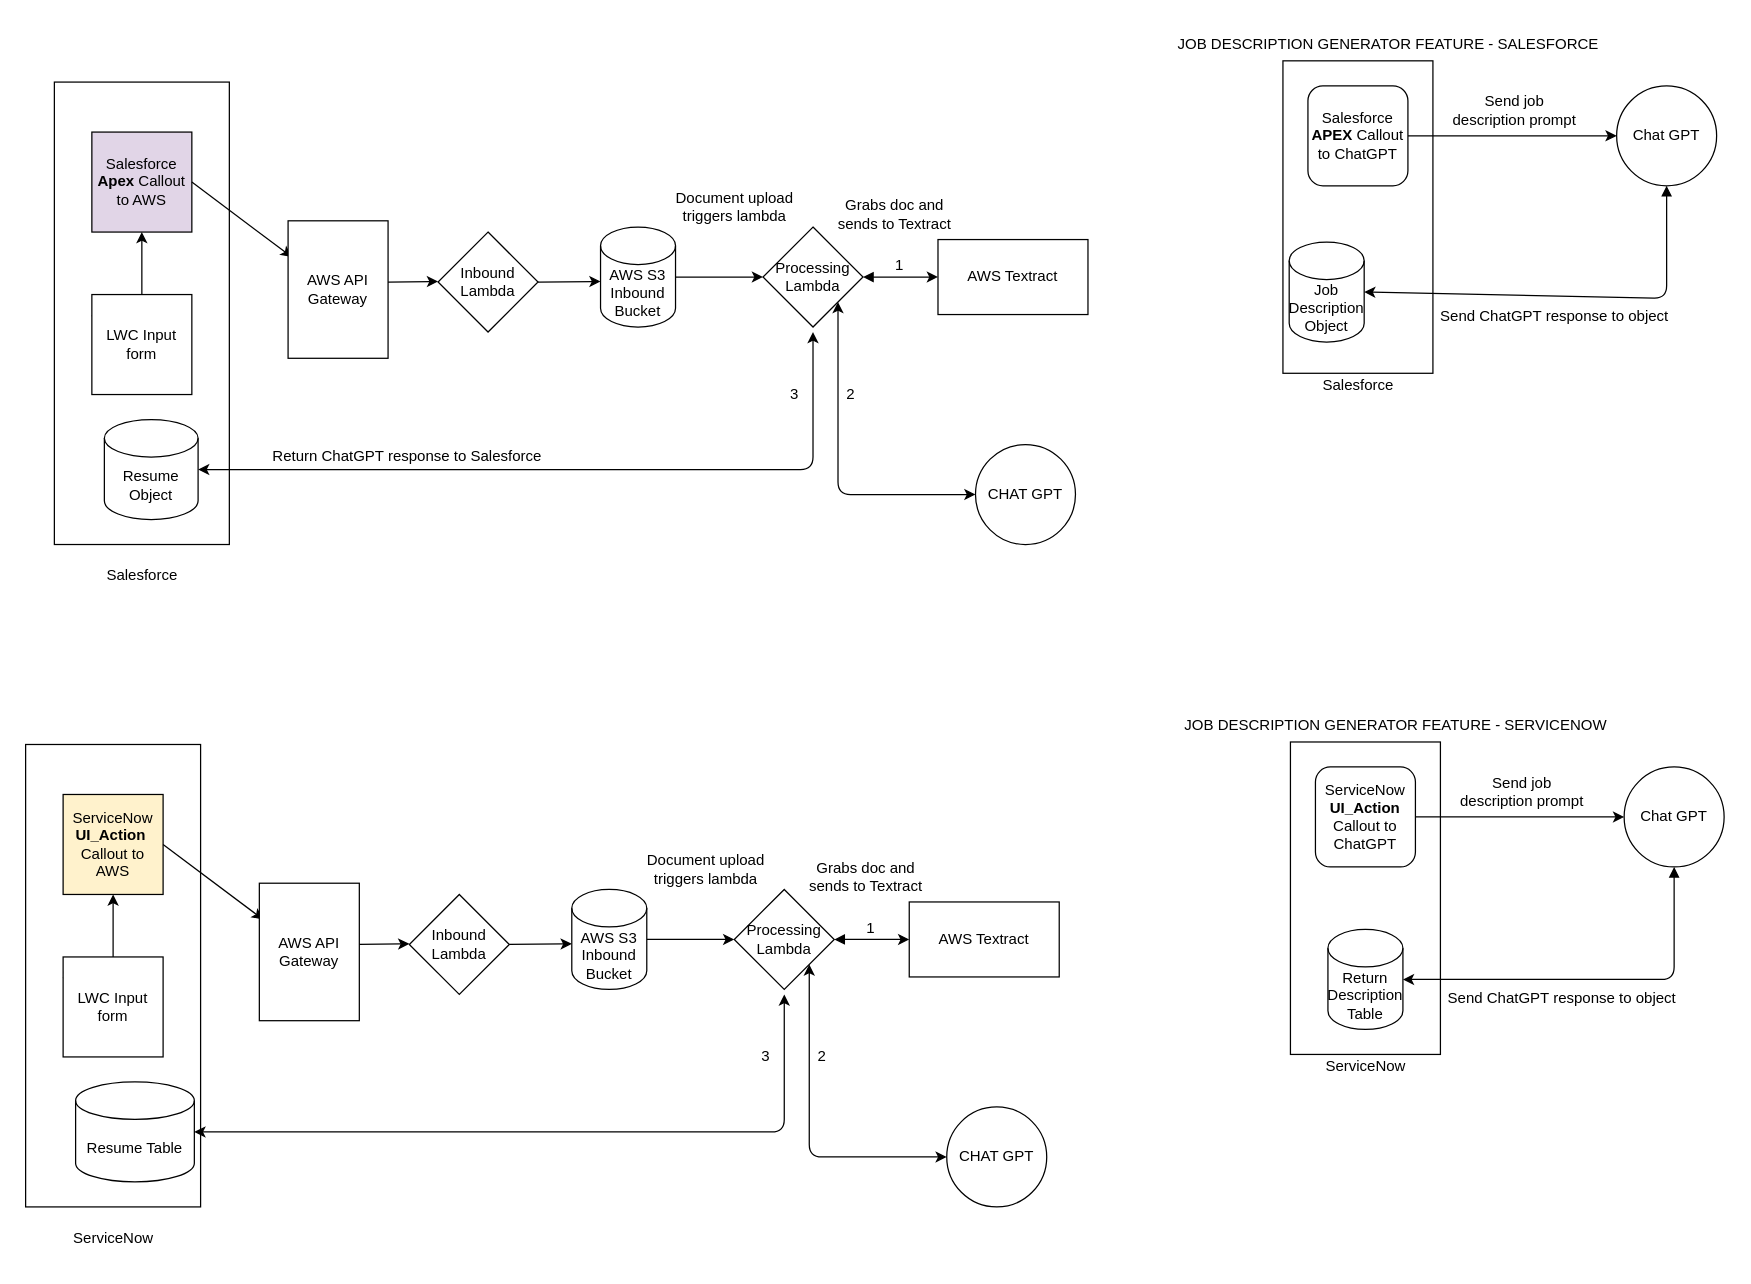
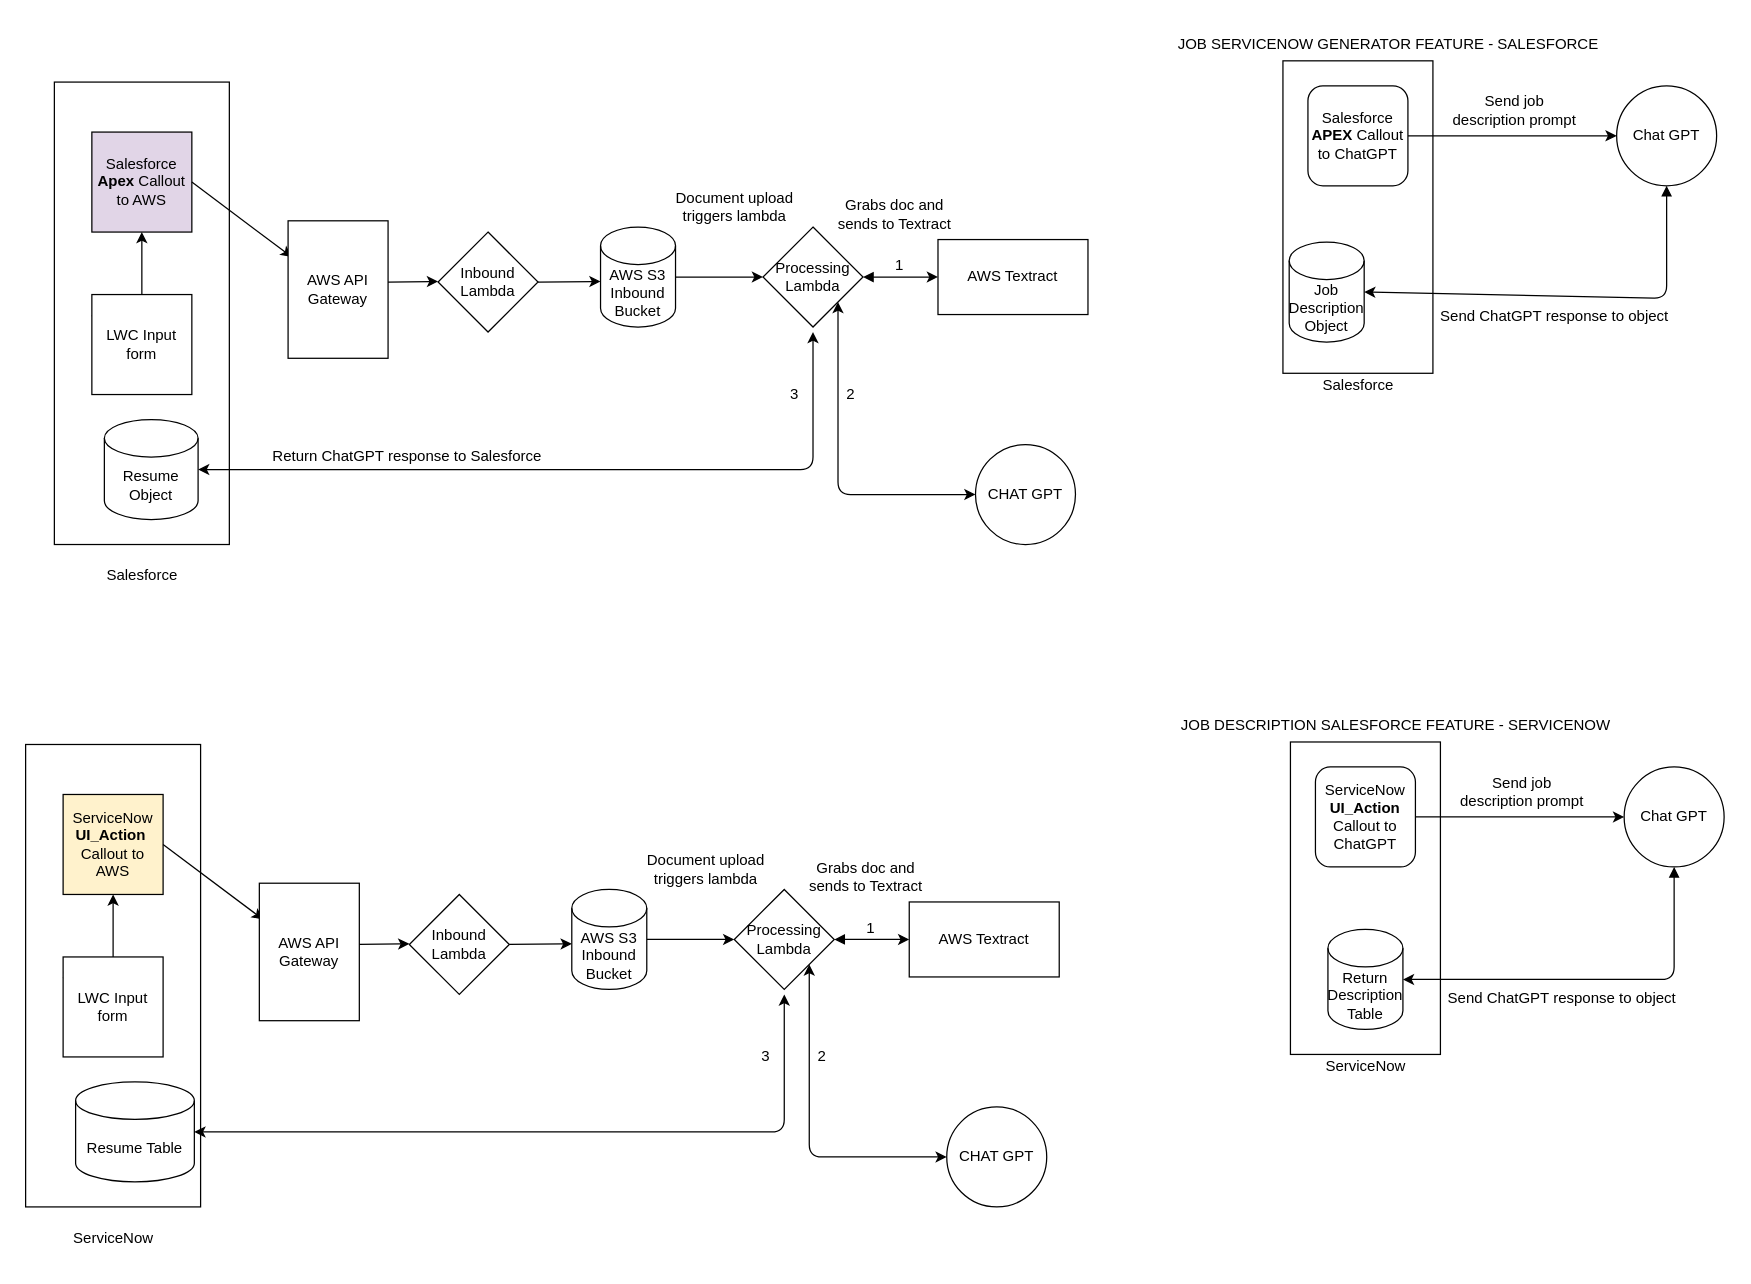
(1389, 44) -> (1389, 44)
(1396, 726) -> (1396, 726)
